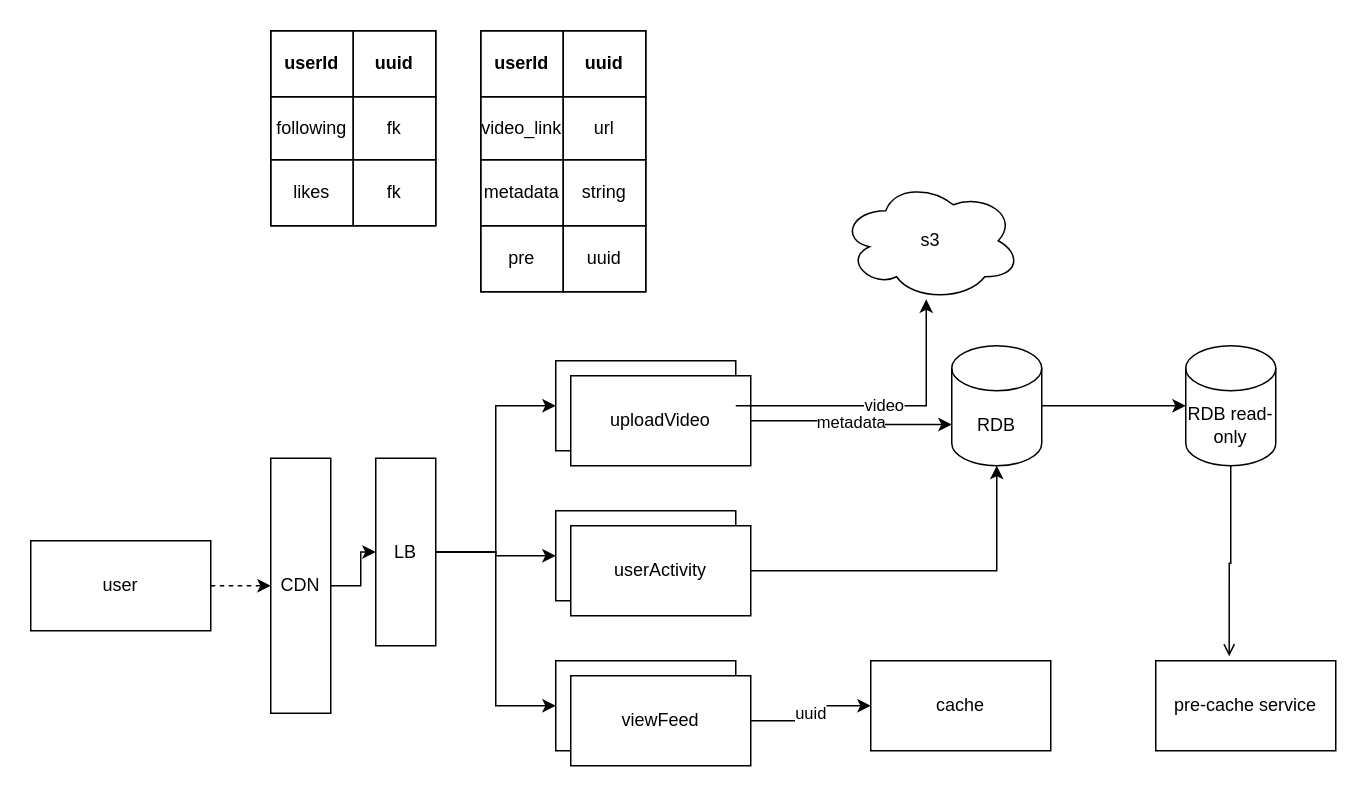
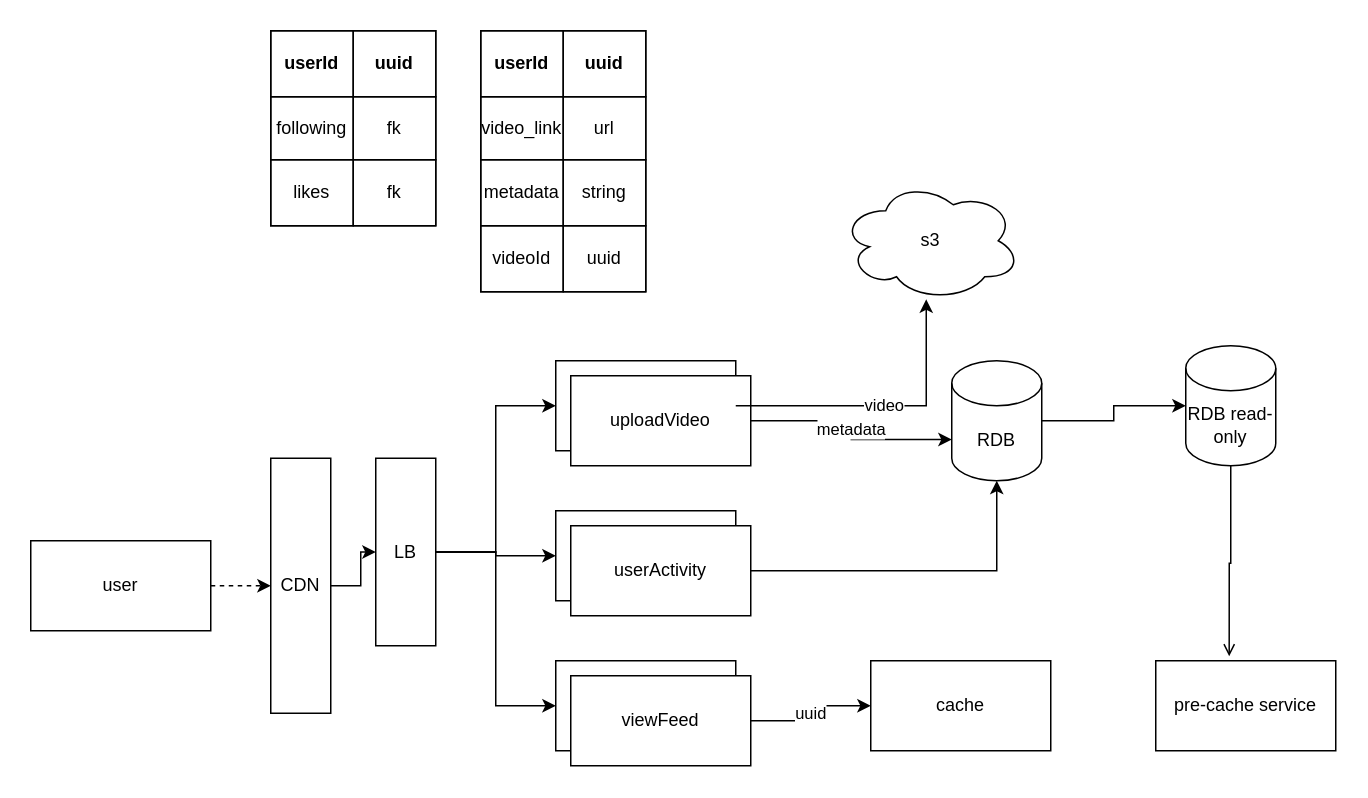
(522, 259) -> (522, 259)
(997, 406) -> (997, 421)
